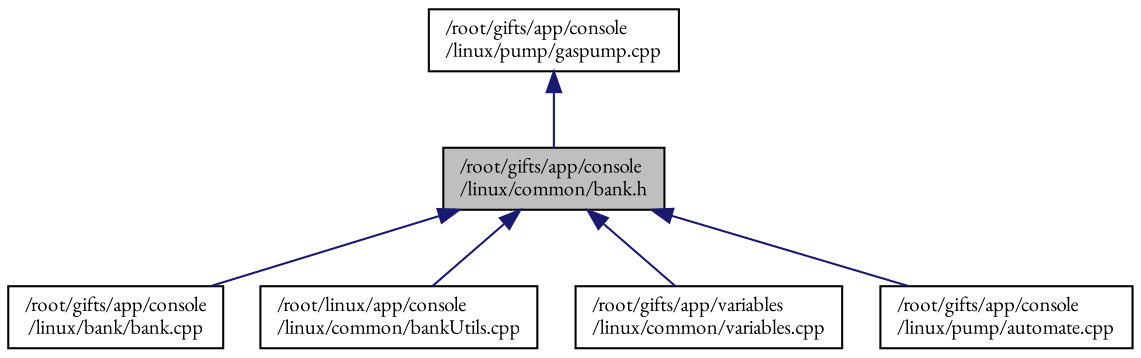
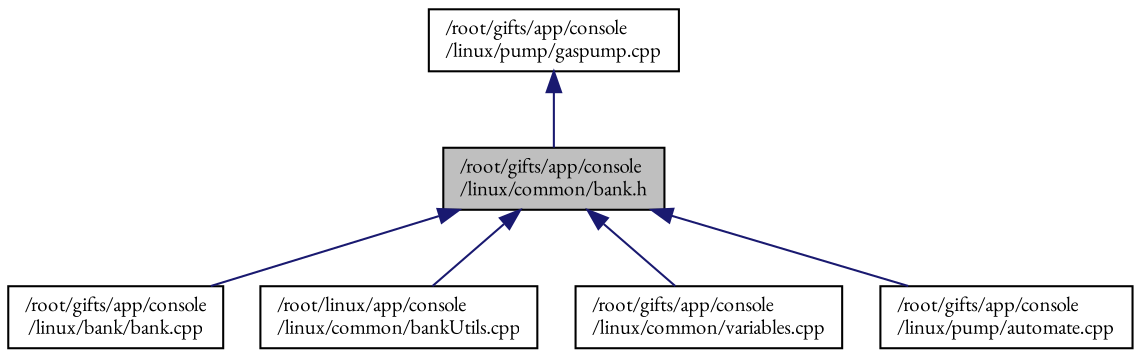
(709, 317) -> (709, 317)
